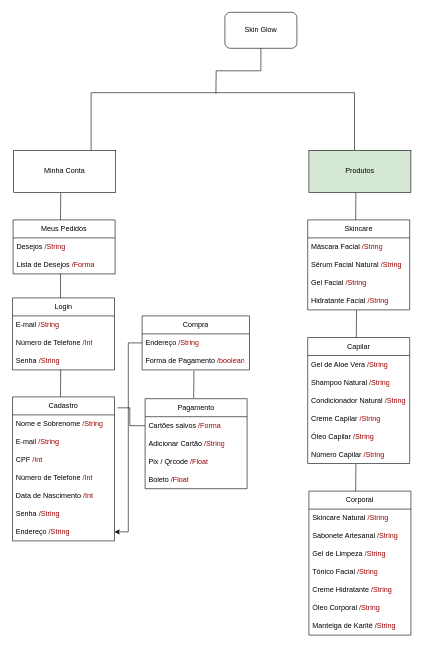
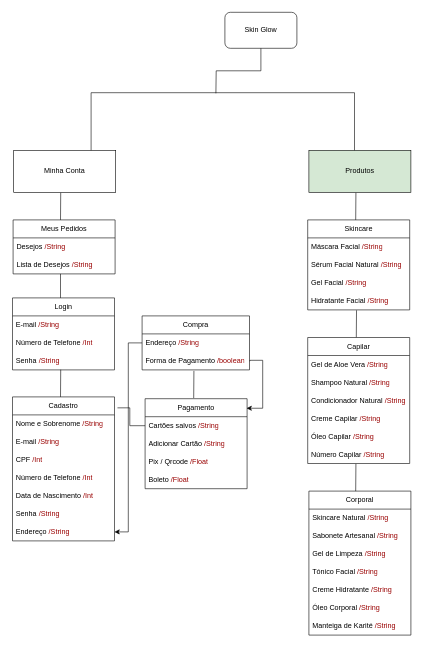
(60, 265) -> (61, 265)
none -> (260, 408)
(189, 426) -> (190, 426)
